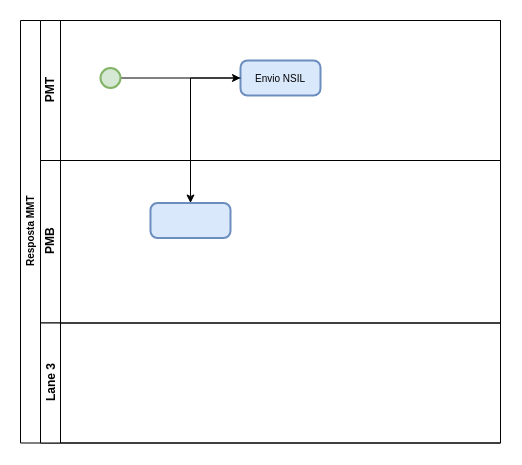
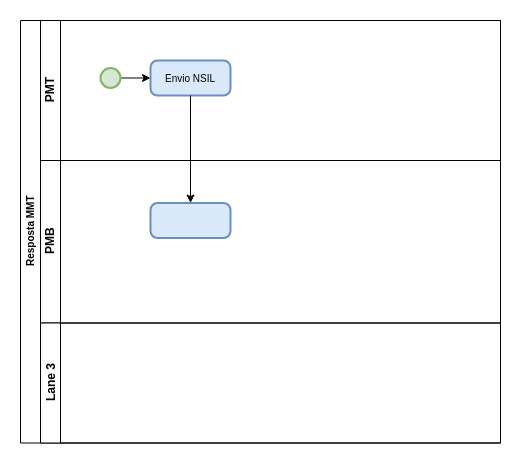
(281, 78) -> (191, 78)
